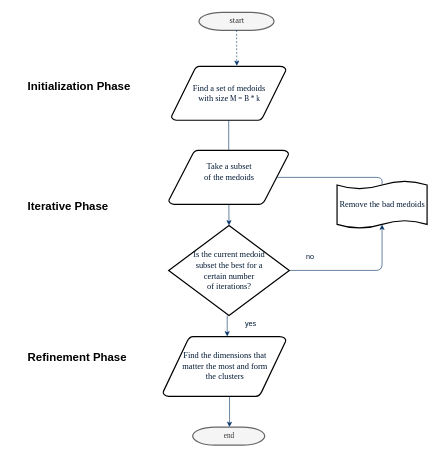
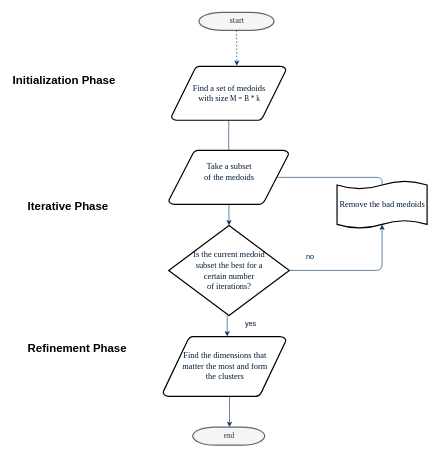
(97, 90) -> (82, 84)
(91, 361) -> (91, 352)
